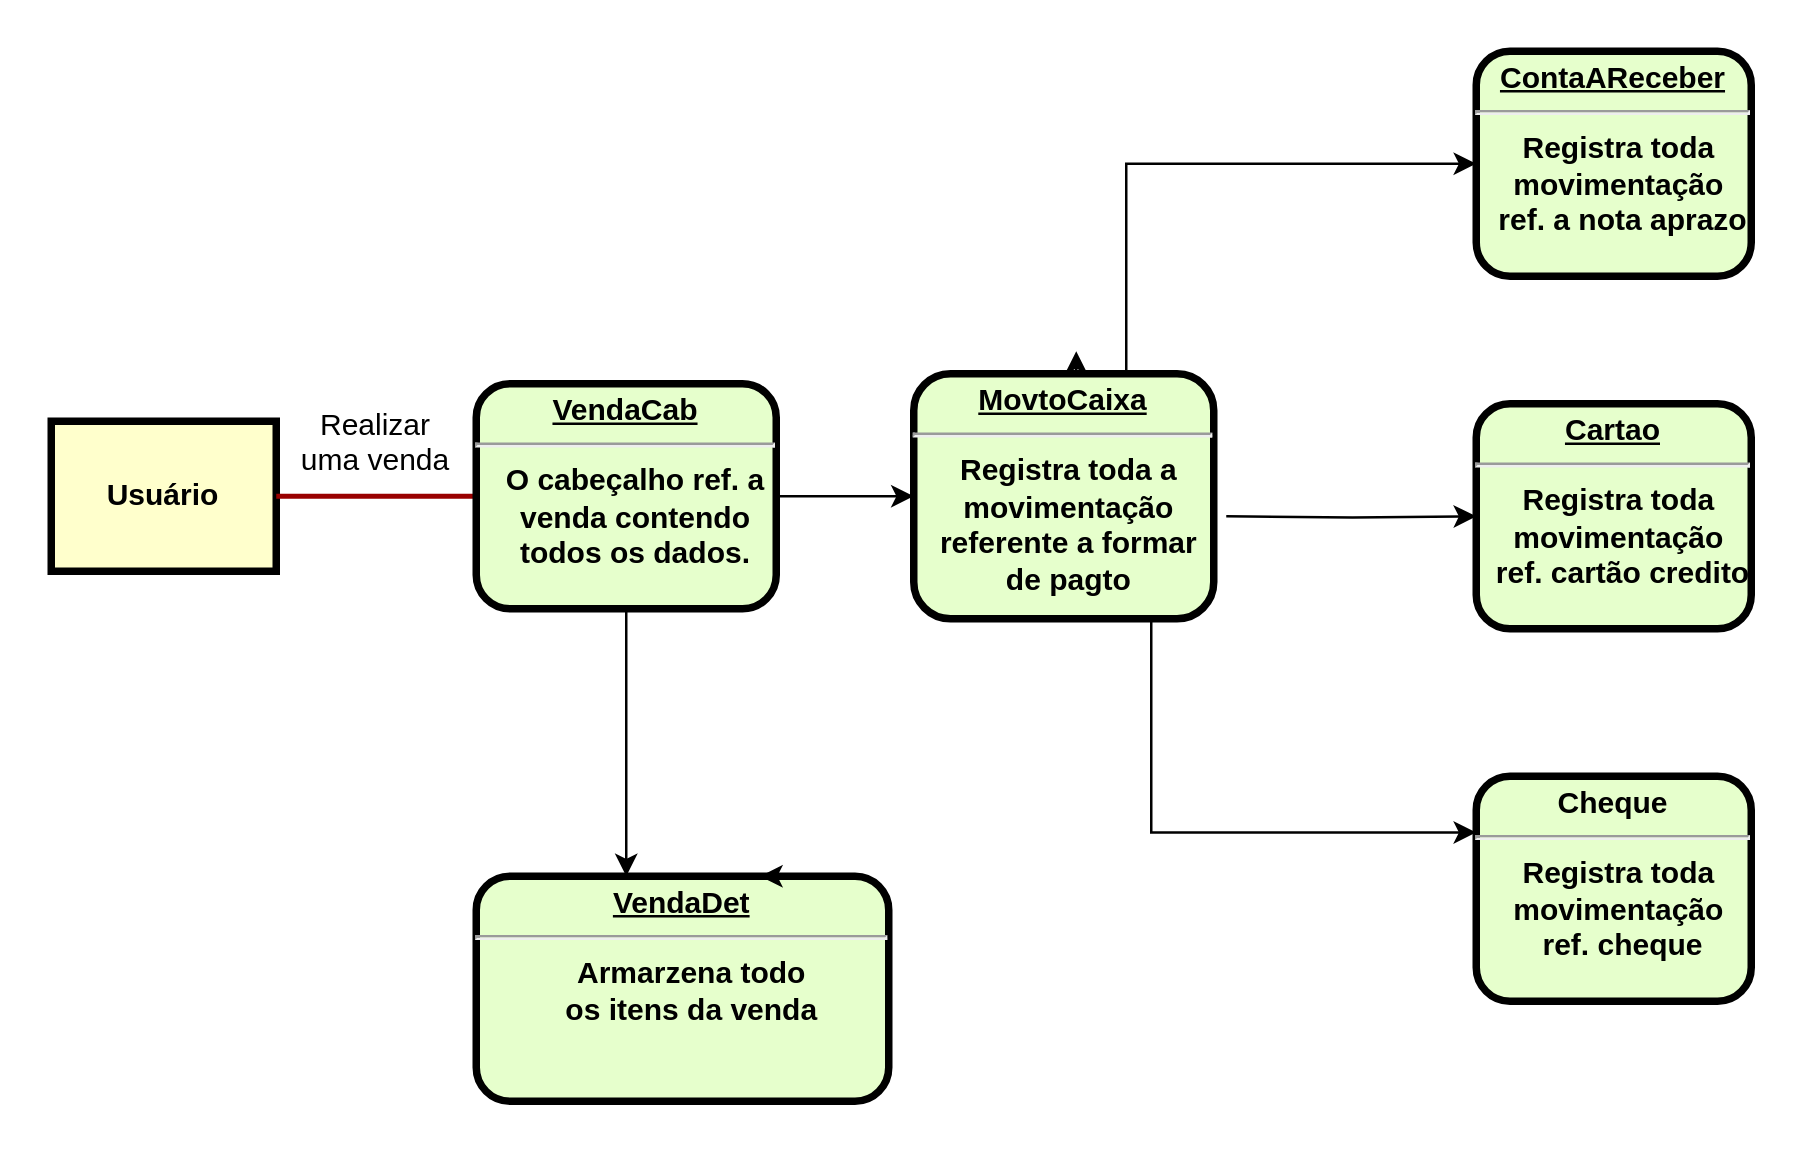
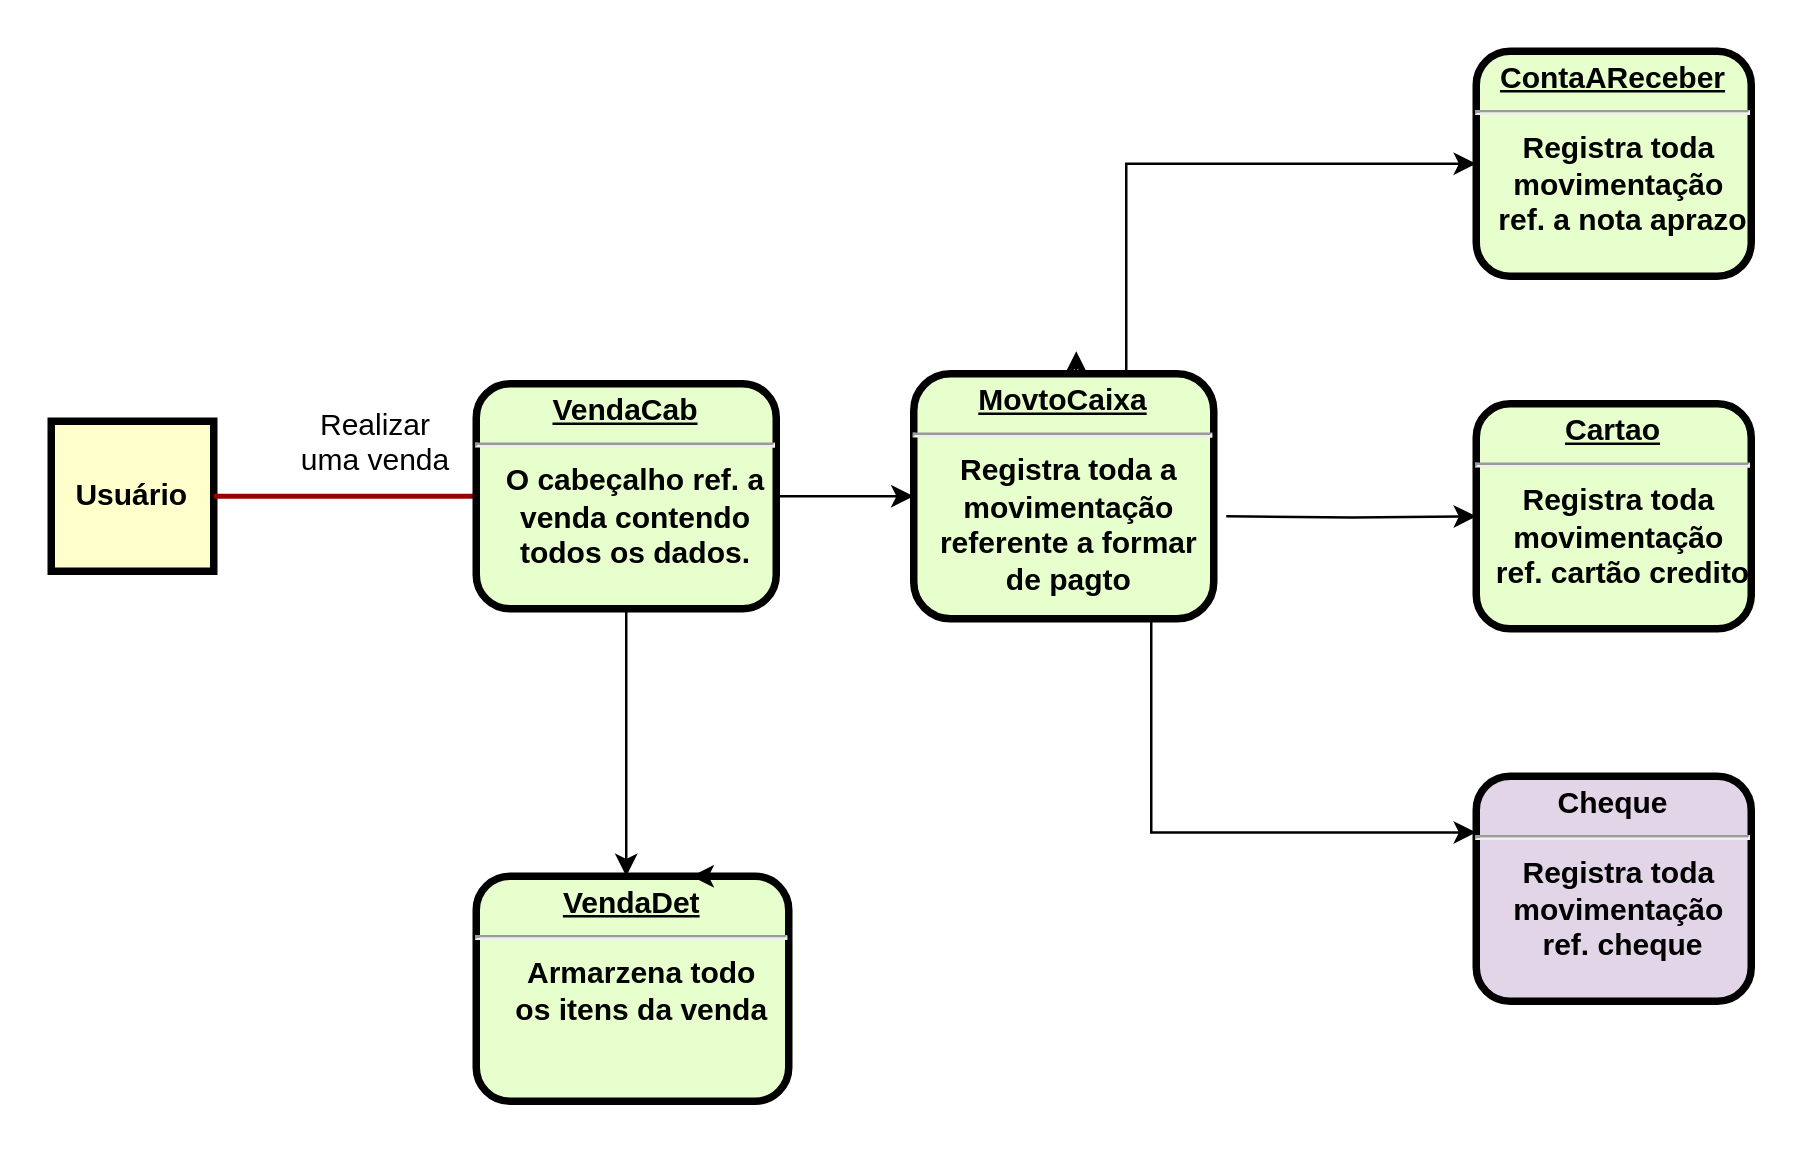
(164, 496) -> (133, 496)
(1614, 889) -> (1614, 889)
(683, 989) -> (633, 989)
